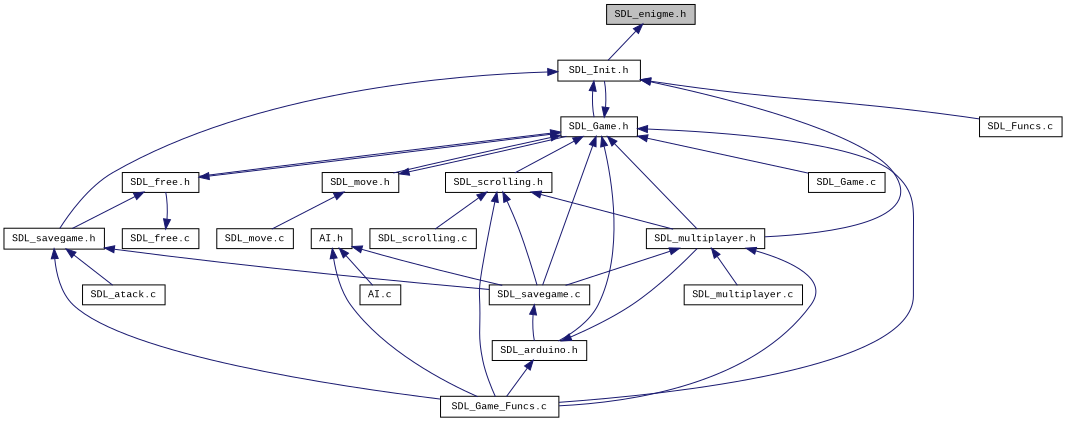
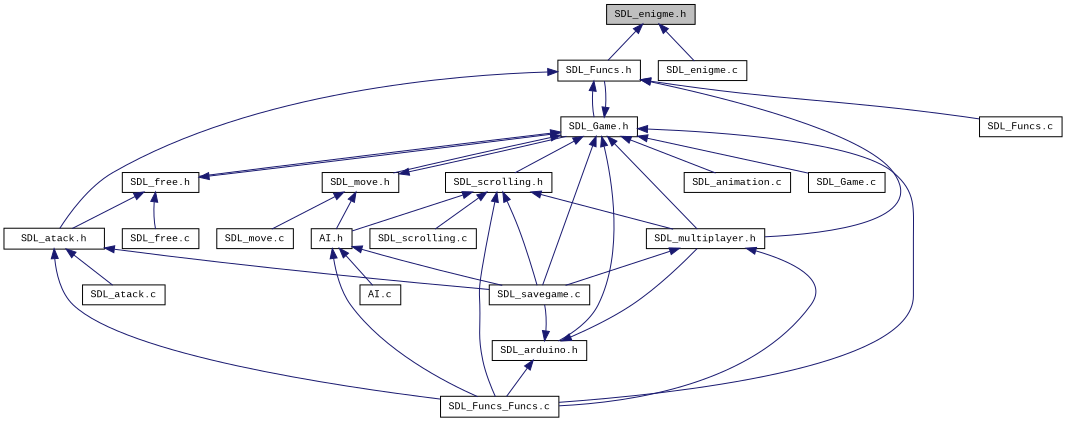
(599, 71) -> (599, 71)
none -> (703, 71)
none -> (737, 182)
(167, 206) -> (154, 216)
none -> (407, 213)
none -> (344, 215)
(54, 239) -> (54, 239)
(743, 295) -> none
(533, 328) -> (546, 318)
(500, 407) -> (500, 407)
